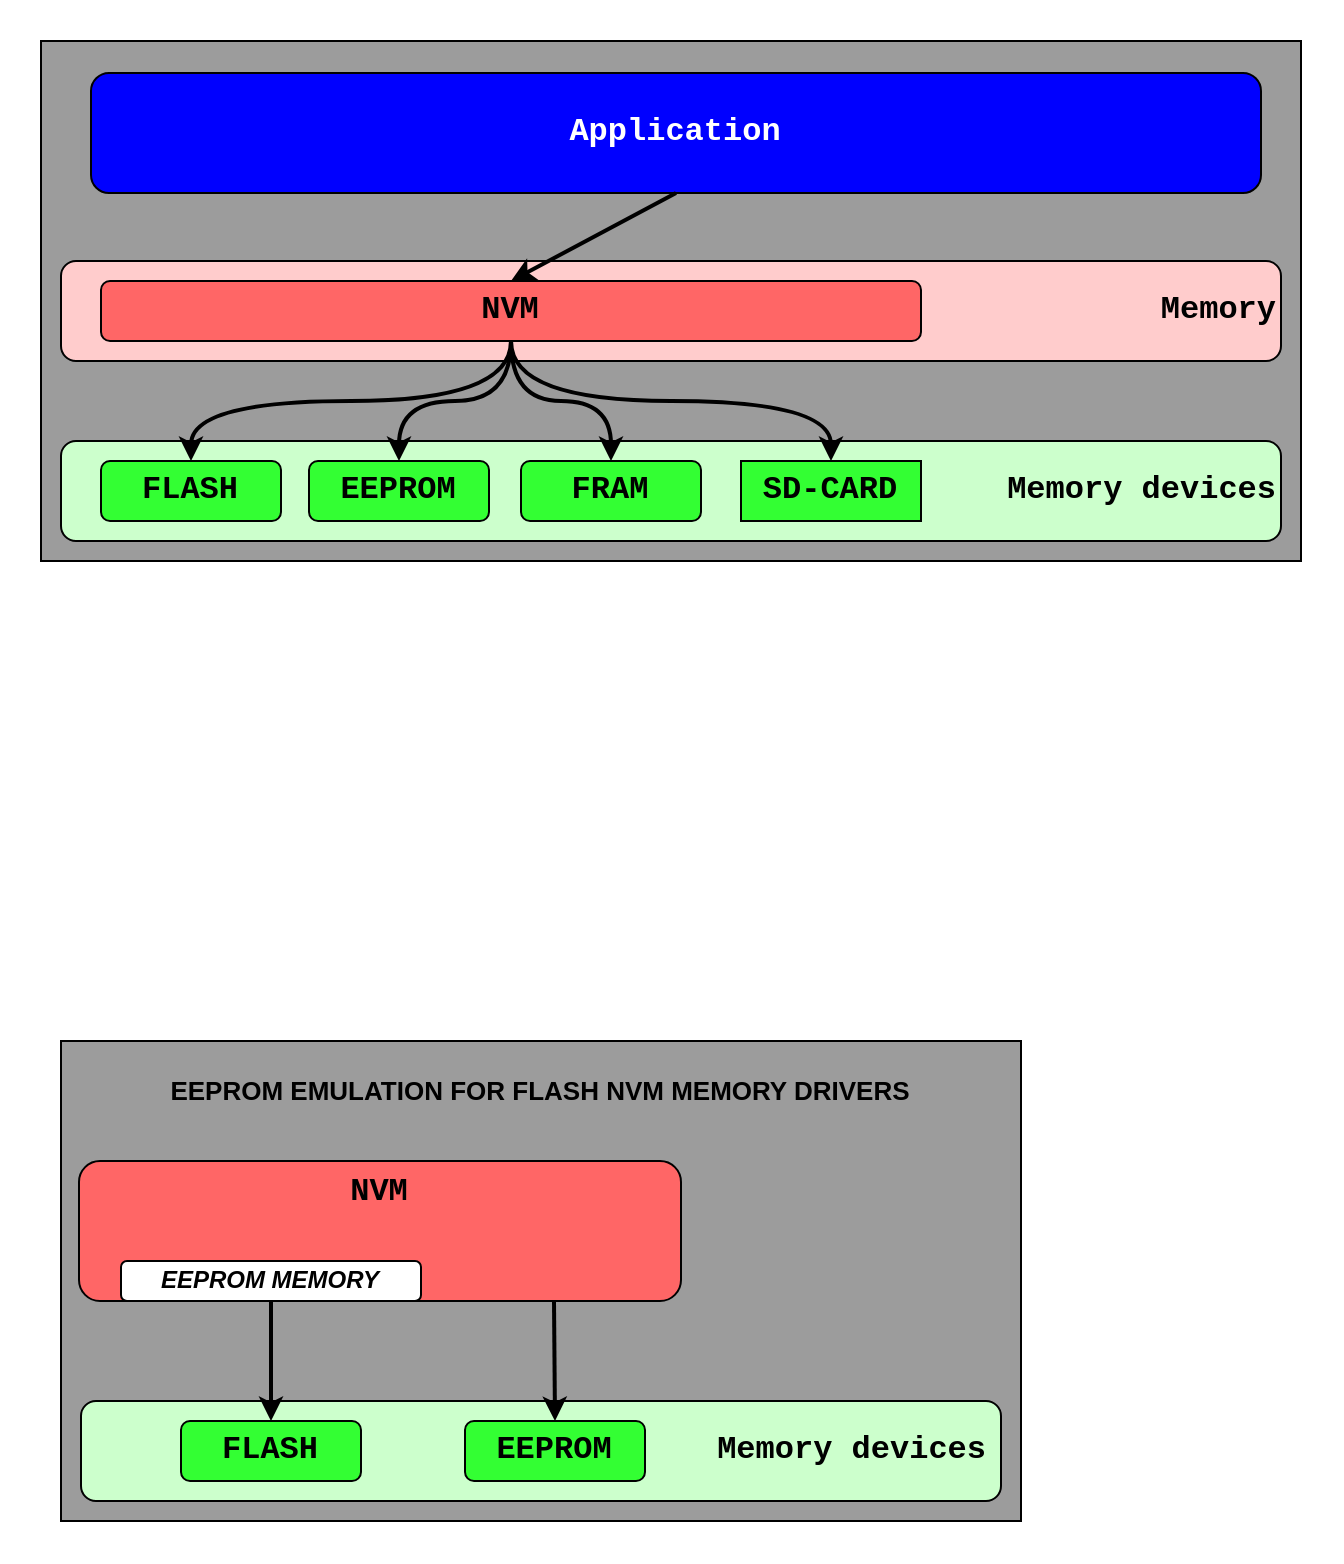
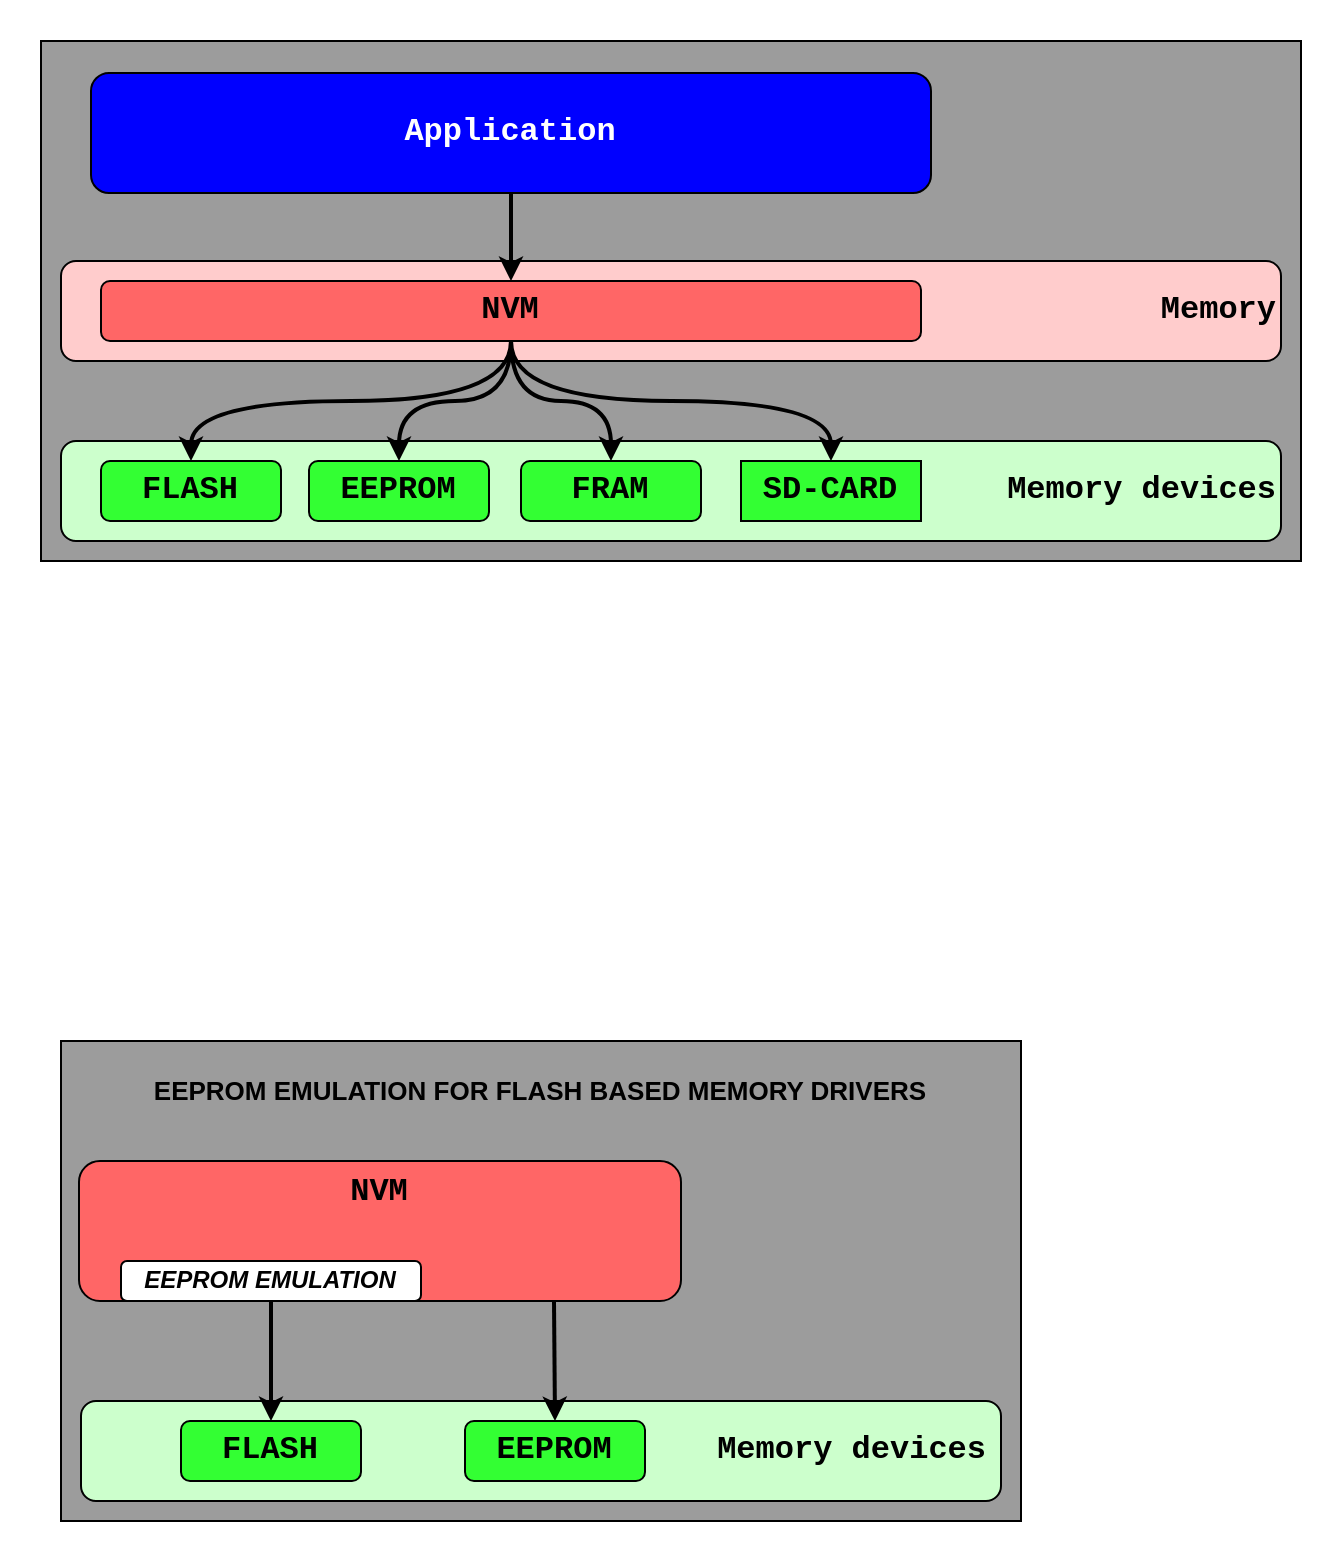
(676, 133) -> (511, 133)
(541, 1091) -> (541, 1091)
(271, 1281) -> (271, 1281)
